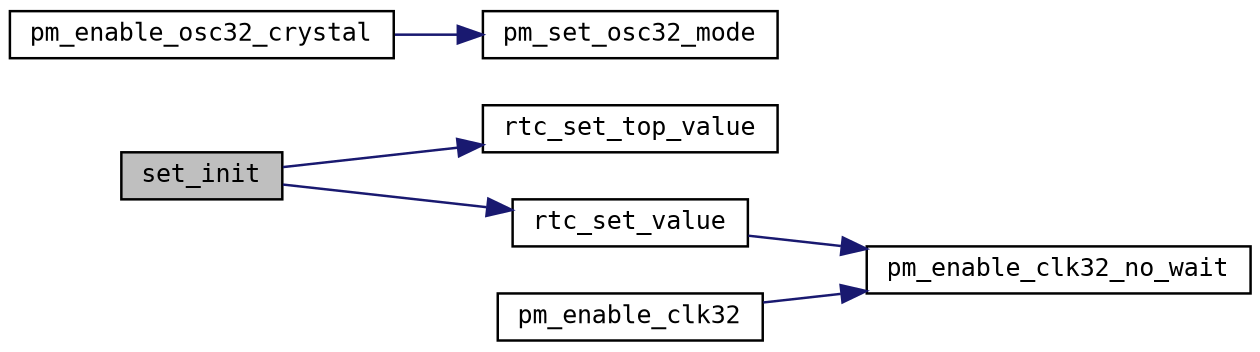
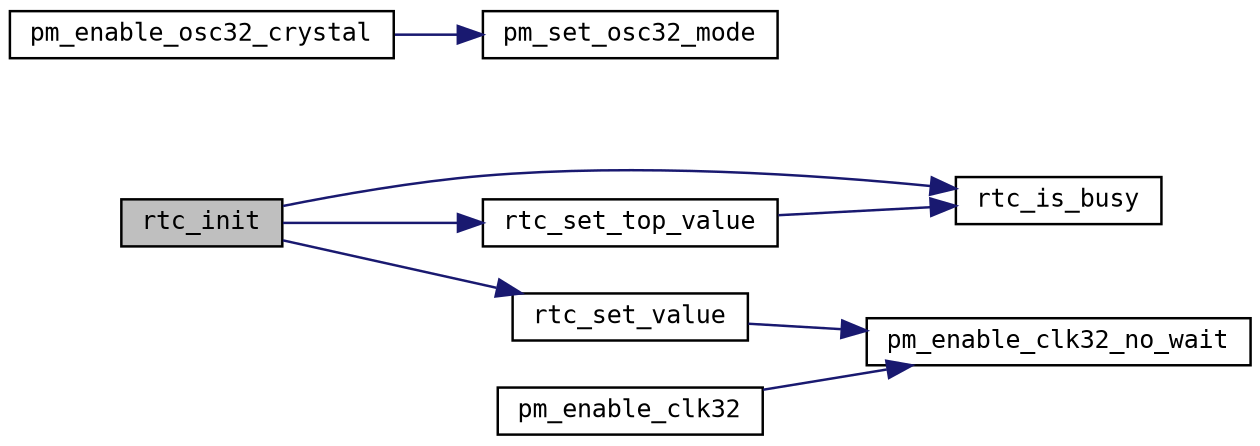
(202, 176) -> (202, 223)
none -> (1059, 201)
